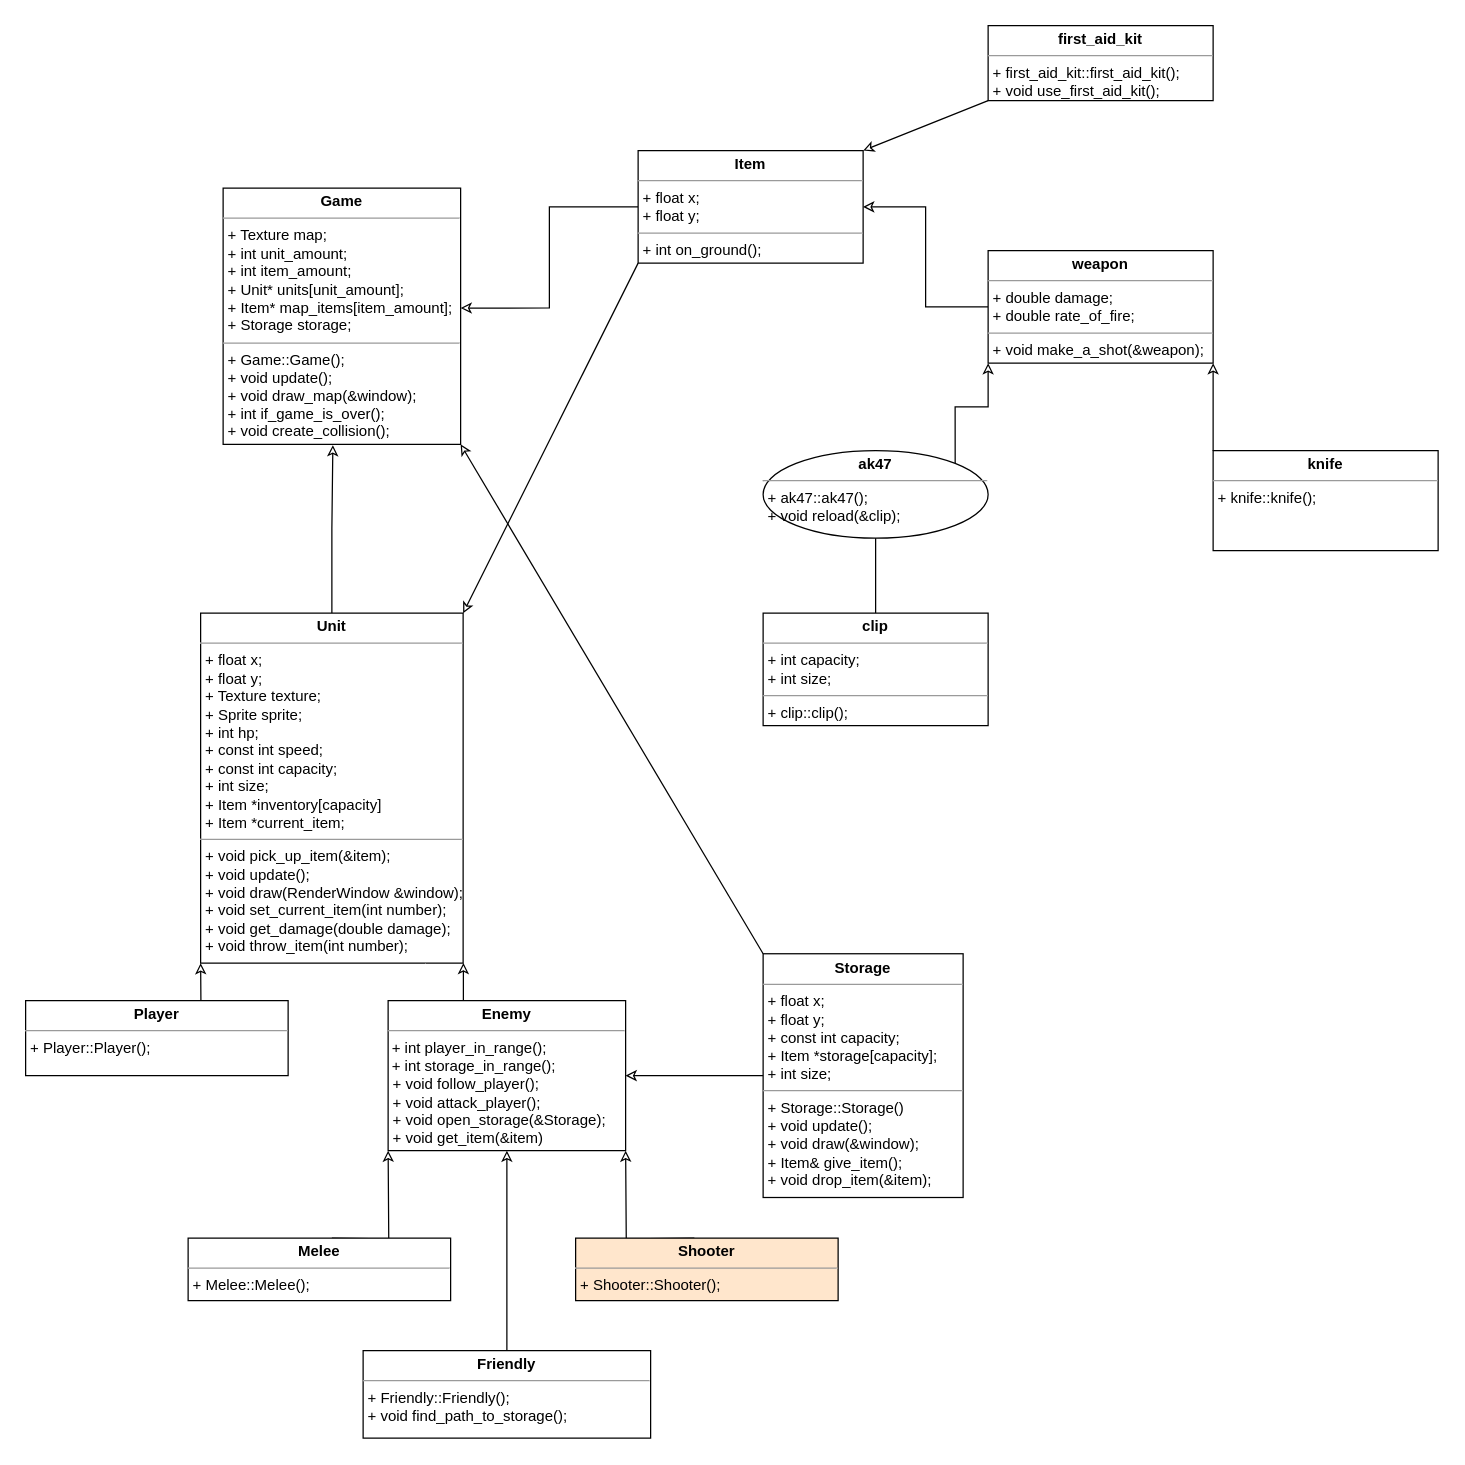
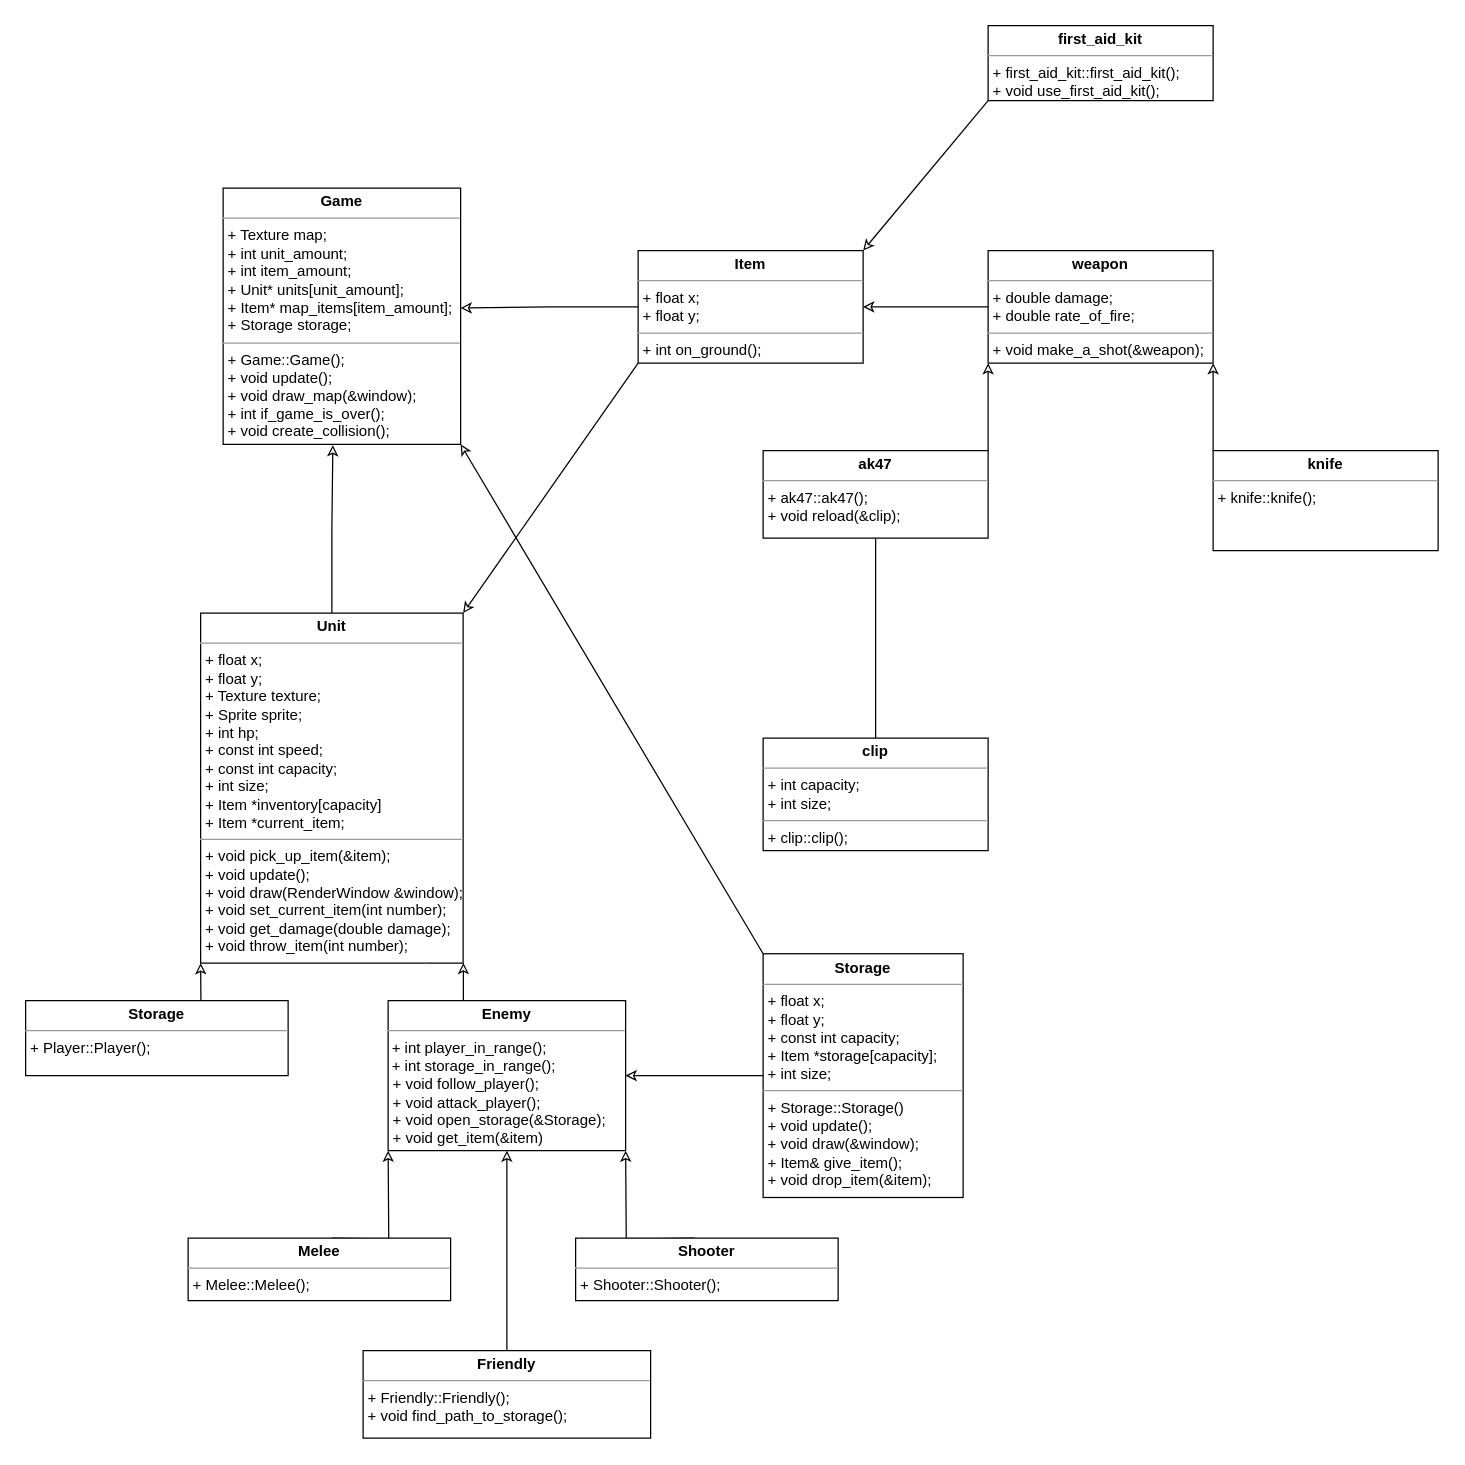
(751, 207) -> (751, 307)
(876, 494) -> (876, 494)
(876, 669) -> (876, 794)
(94, 1019) -> (94, 1019)
(707, 1269) -> (707, 1269)
